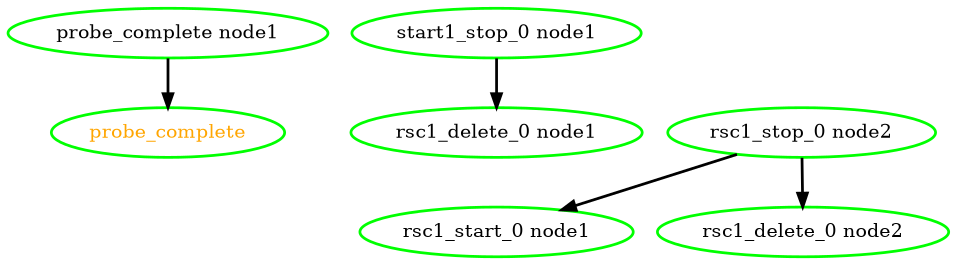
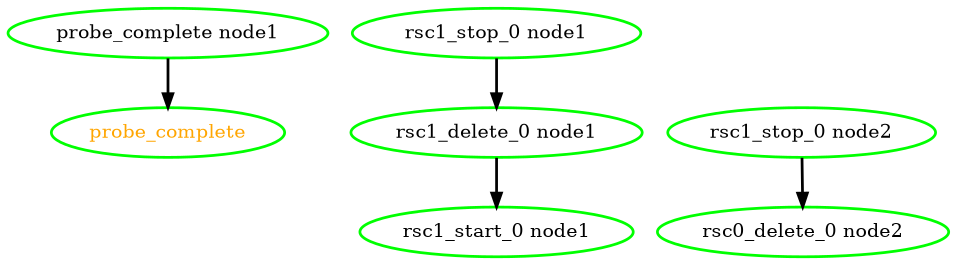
(497, 33) -> (497, 33)
(656, 180) -> (497, 175)
(803, 232) -> (803, 232)
